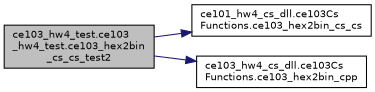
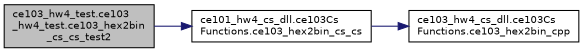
(170, 58) -> (385, 26)
